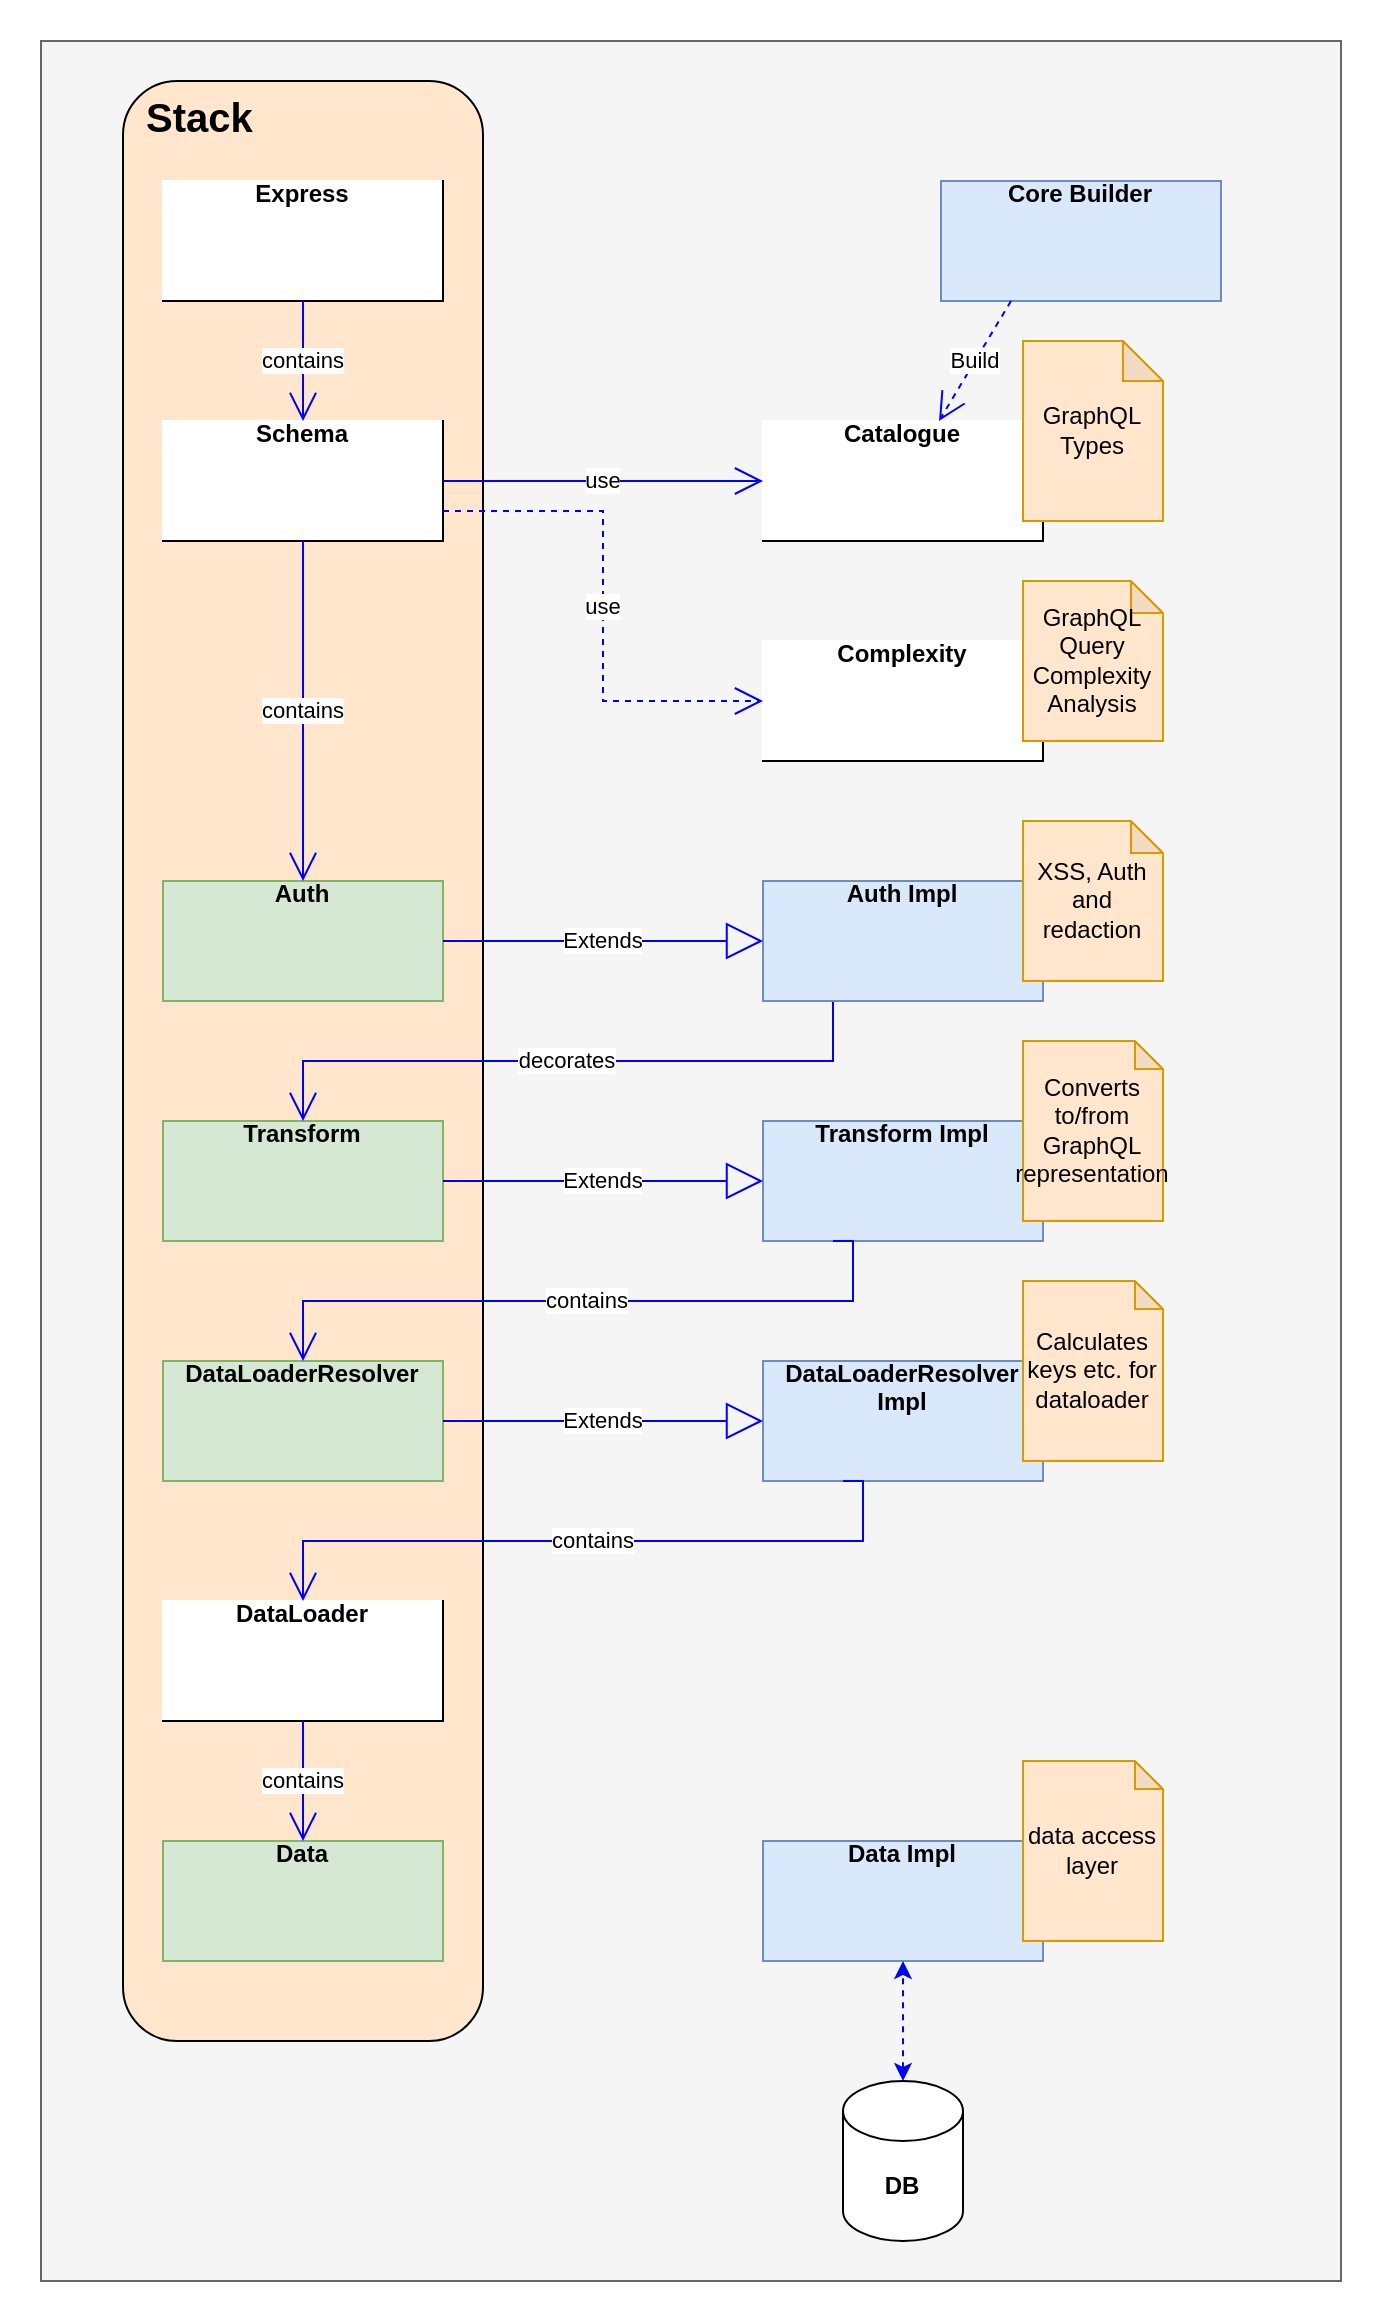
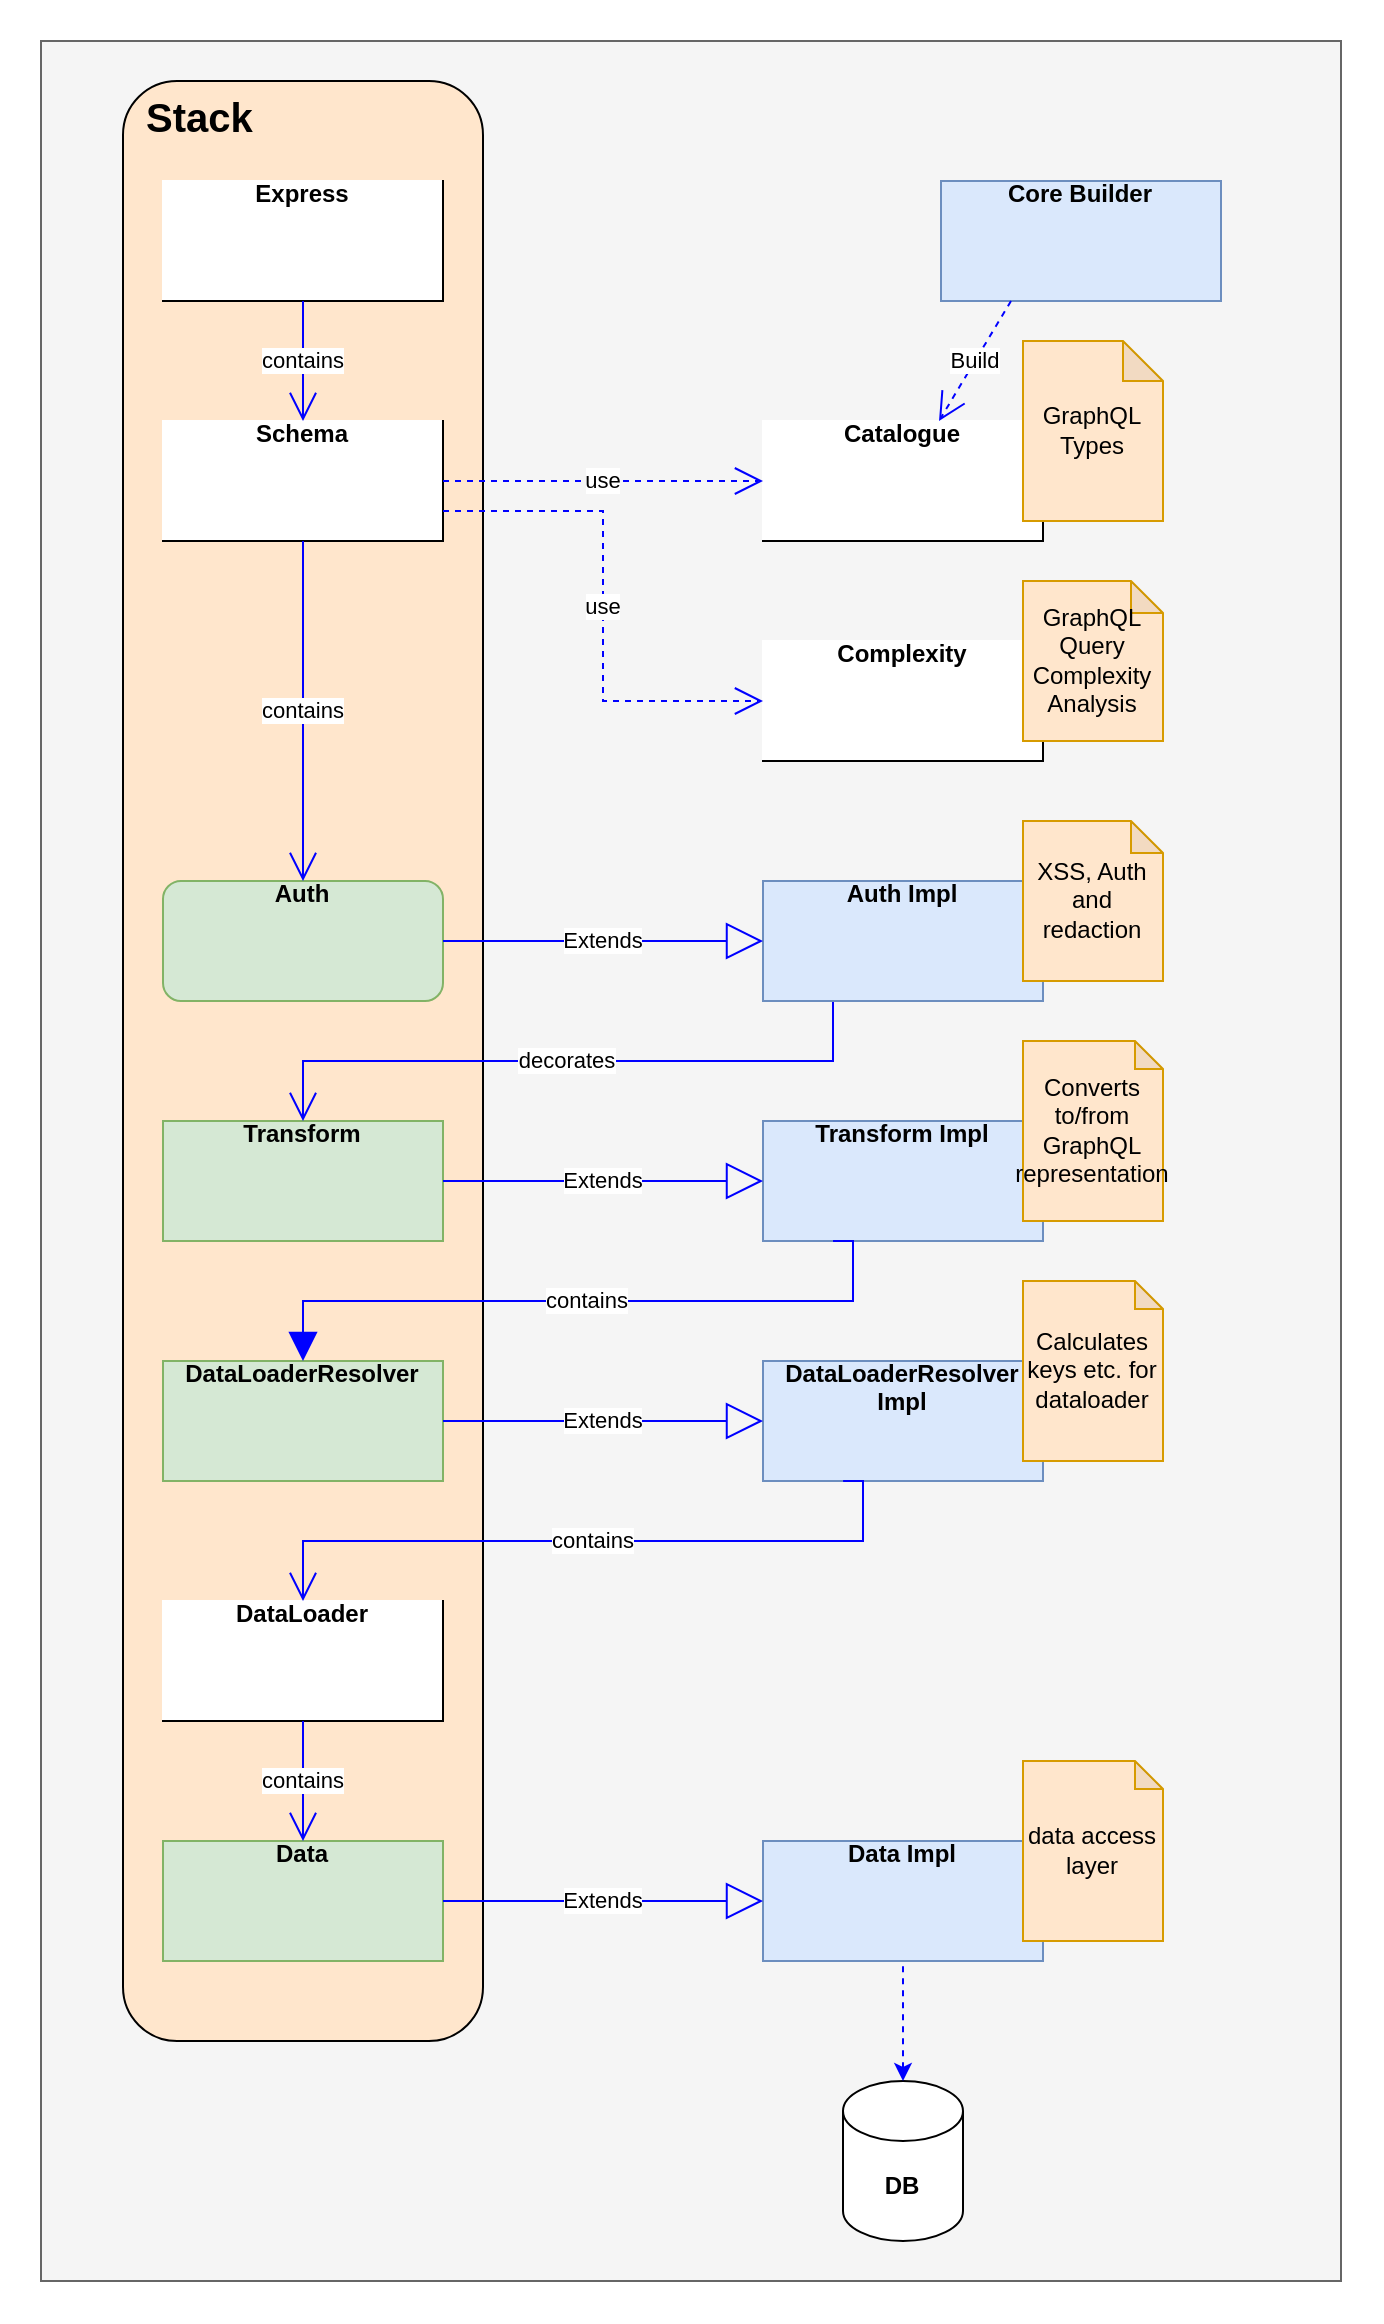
(516, 481) -> (516, 481)
(303, 941) -> (303, 941)
(303, 1341) -> (303, 1331)
none -> (584, 1901)
(903, 1976) -> (903, 1969)
